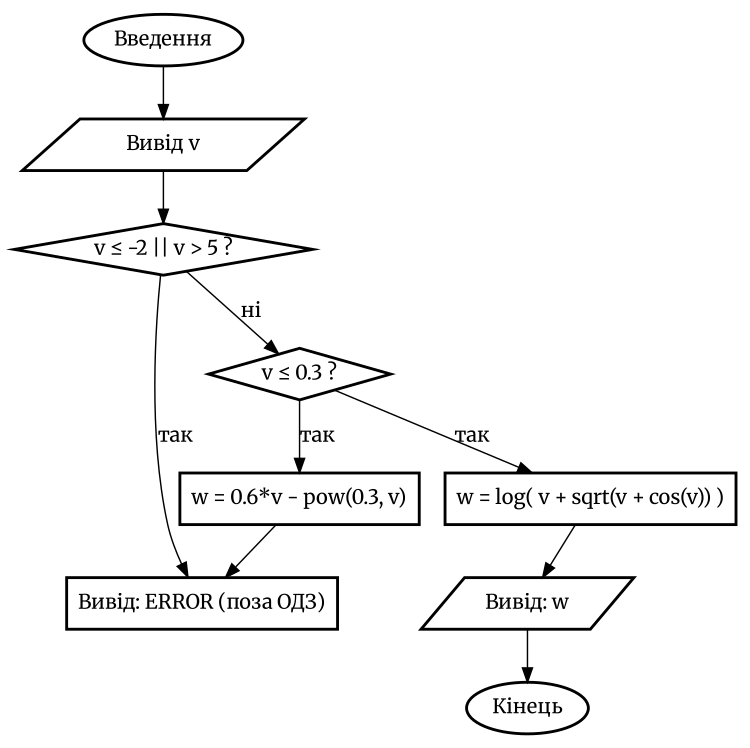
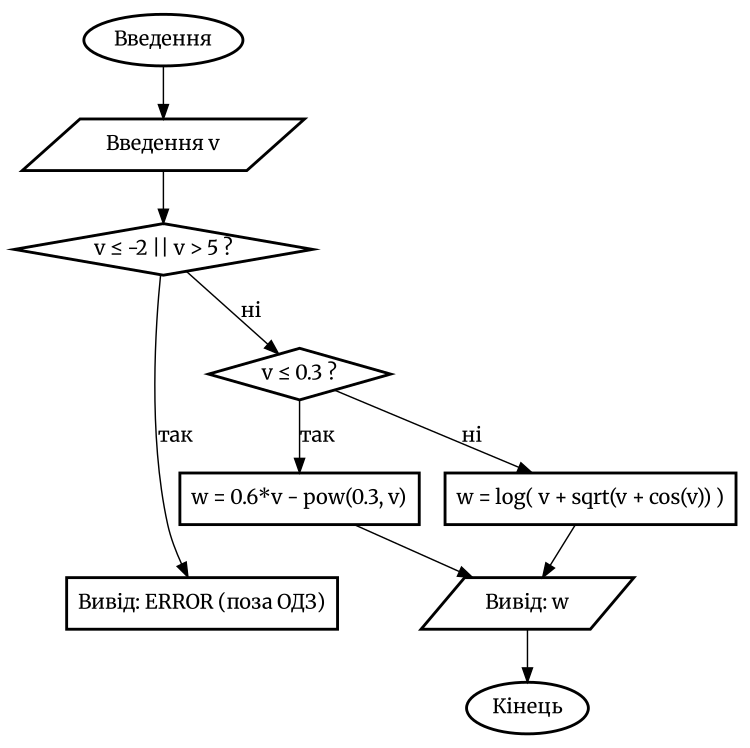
(163, 145) -> (163, 145)
(472, 436) -> (472, 436)
(256, 546) -> (407, 548)
